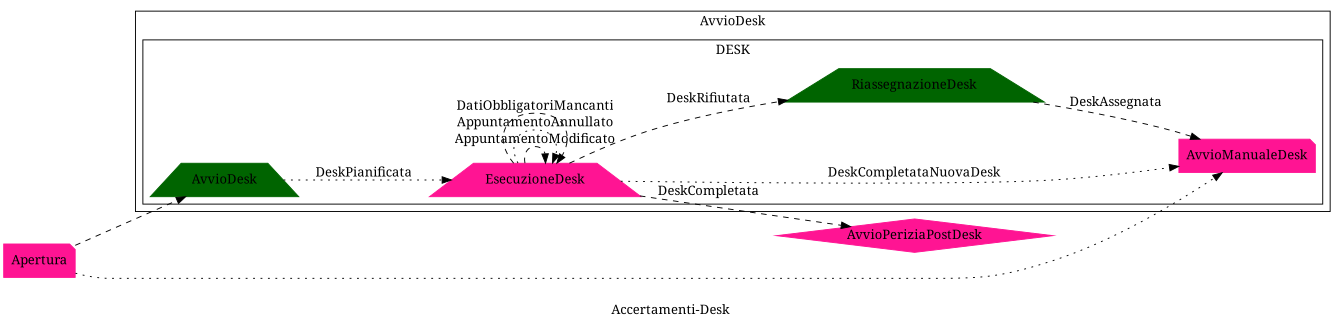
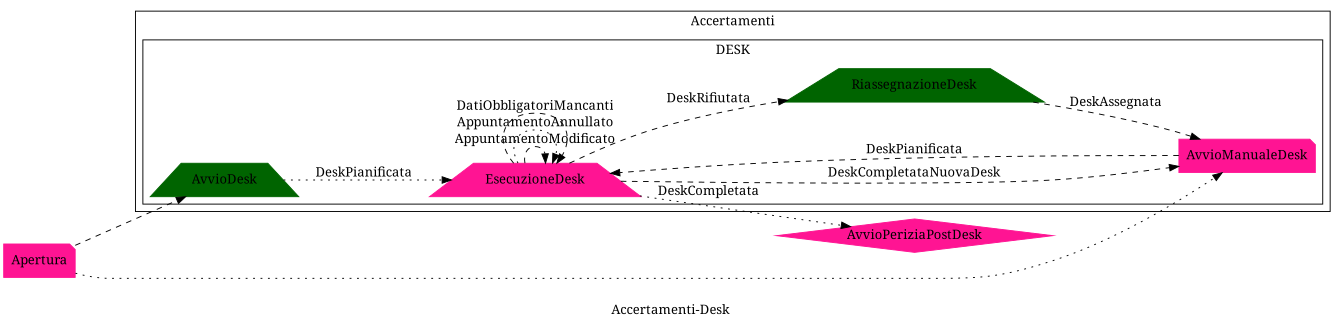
(733, 22) -> (733, 22)
none -> (899, 158)
(895, 183) -> (895, 183)
(786, 217) -> (786, 217)
